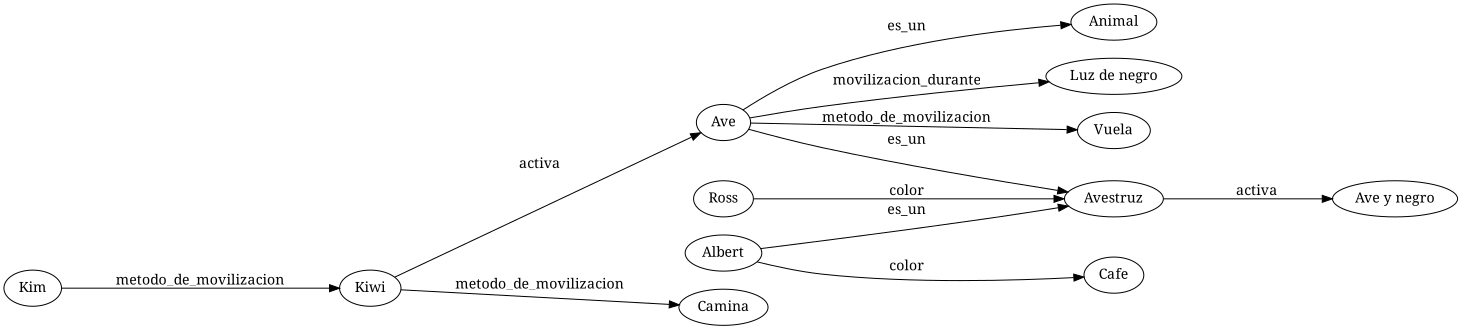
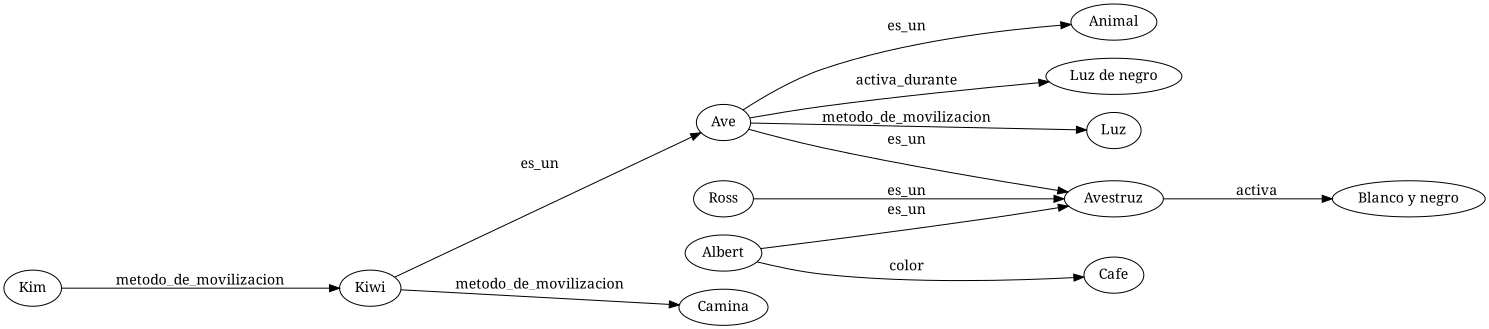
(907, 81) -> (907, 81)
(1114, 131) -> (1114, 131)
(540, 164) -> (540, 164)
(907, 191) -> (907, 191)
(1395, 199) -> (1409, 199)
